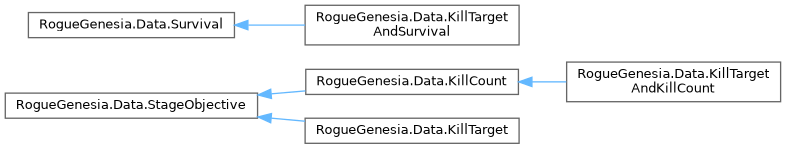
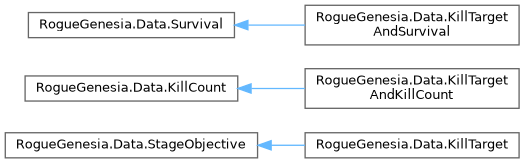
(288, 92) -> none
